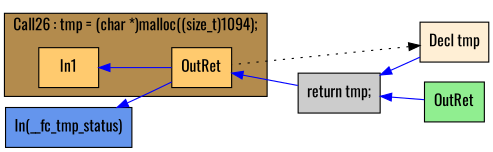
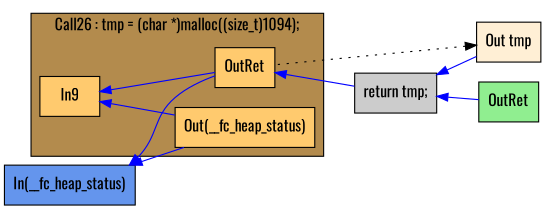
(454, 42) -> (509, 42)
(69, 68) -> (70, 96)
(69, 127) -> (70, 185)
none -> (245, 127)
